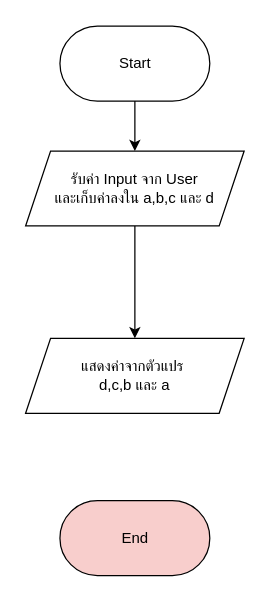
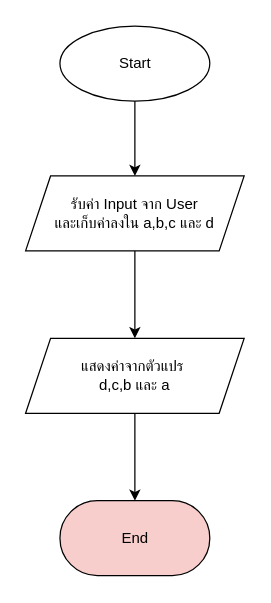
(135, 63) -> (135, 63)
(135, 188) -> (135, 213)
none -> (135, 452)
